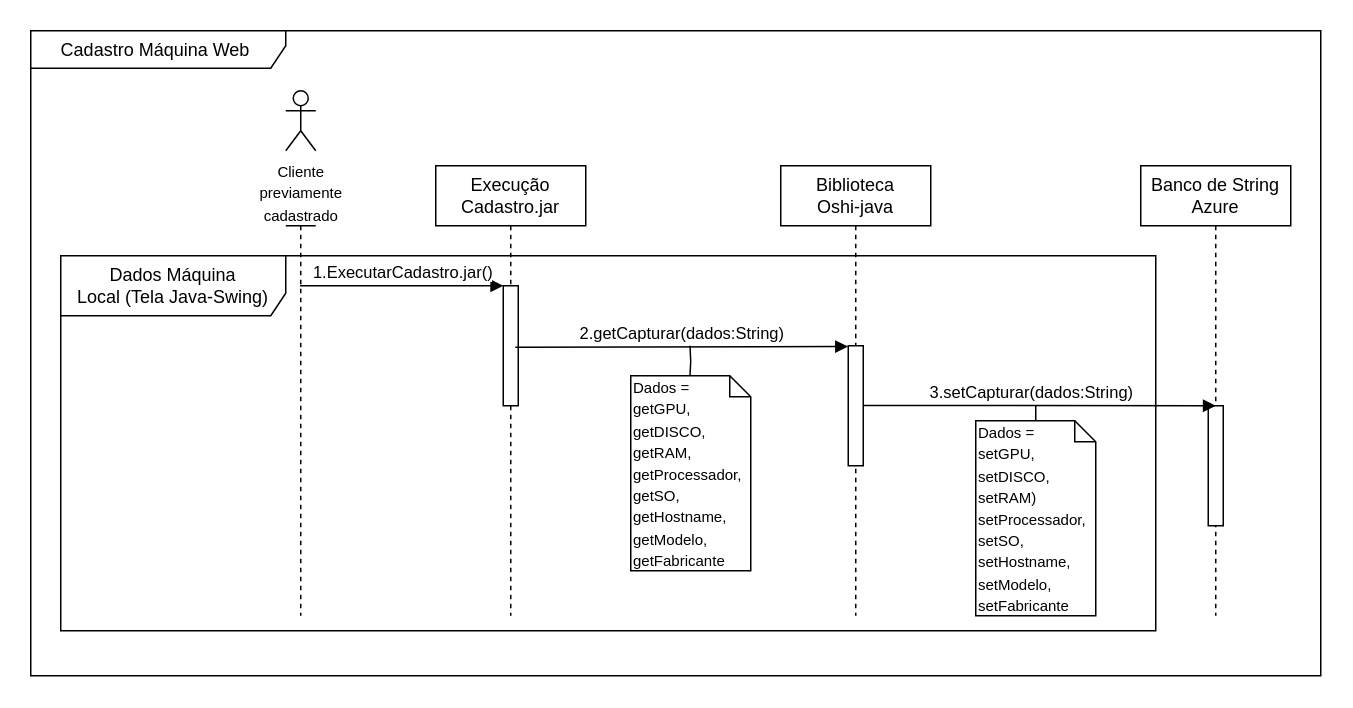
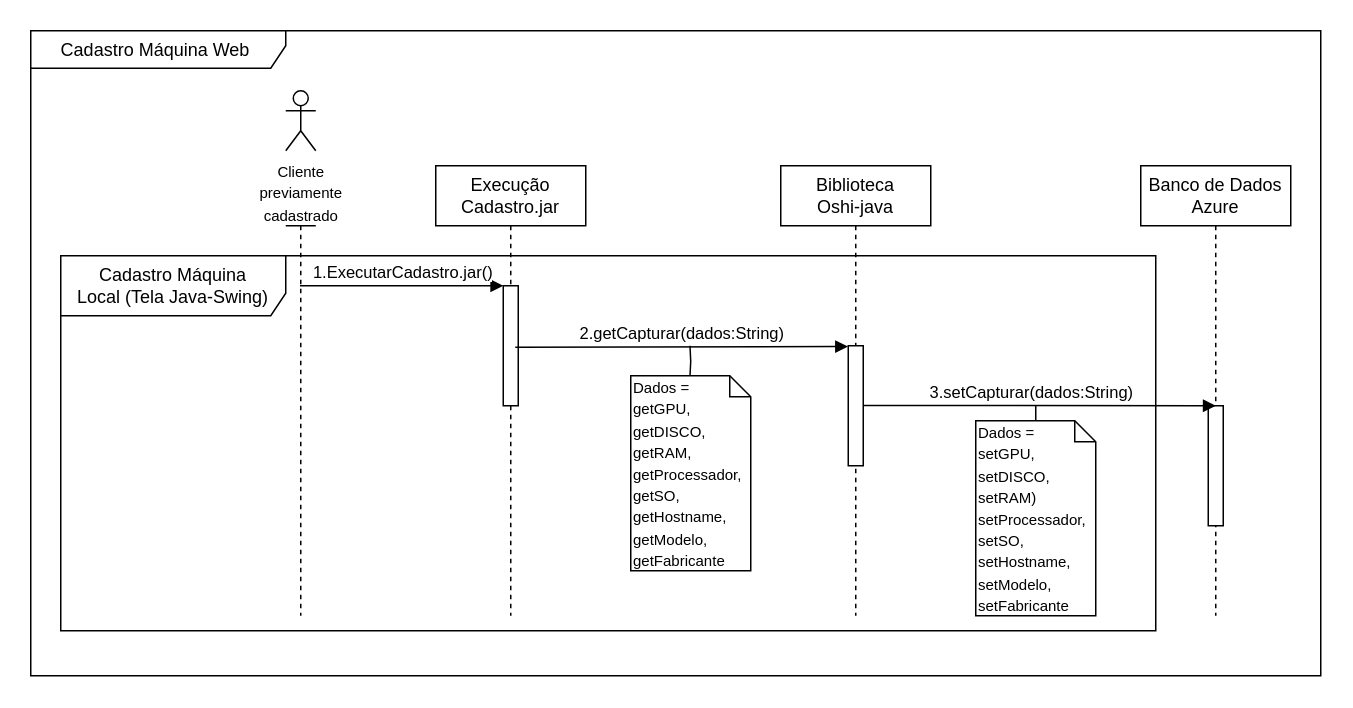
(1216, 196) -> (1216, 196)
(173, 286) -> (173, 286)
